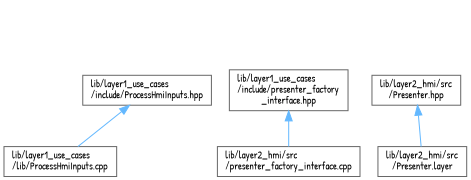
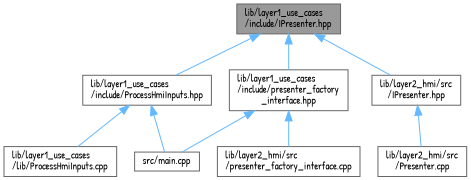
none -> (289, 19)
(416, 90) -> (416, 90)
none -> (167, 162)
(422, 162) -> (422, 162)
